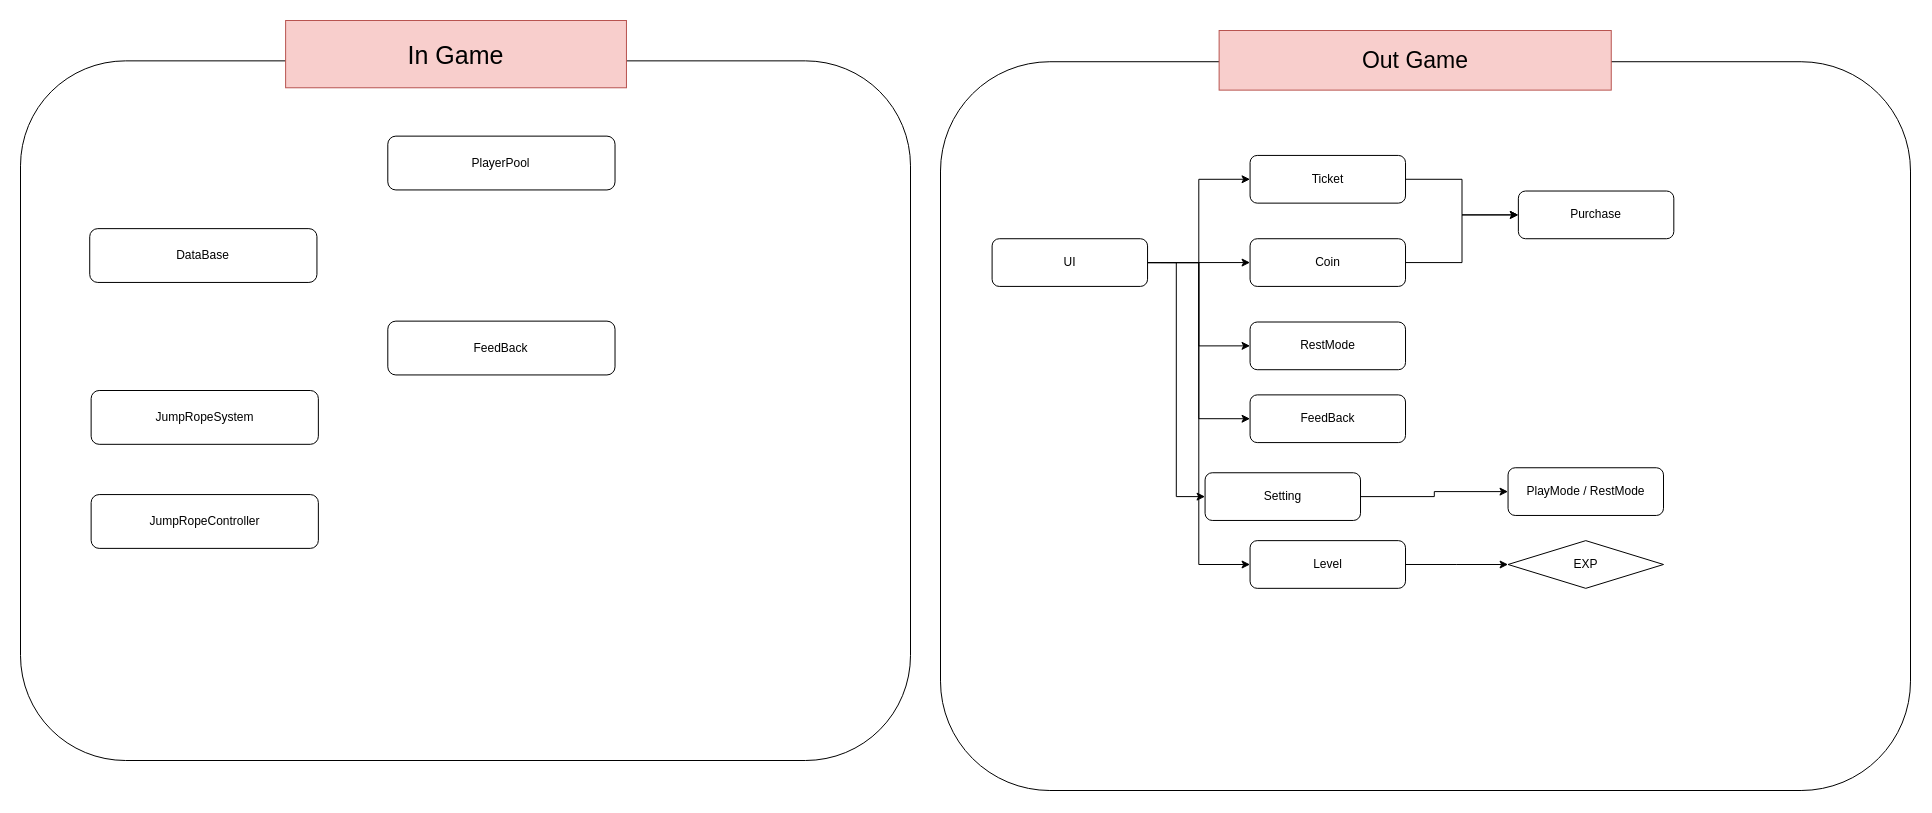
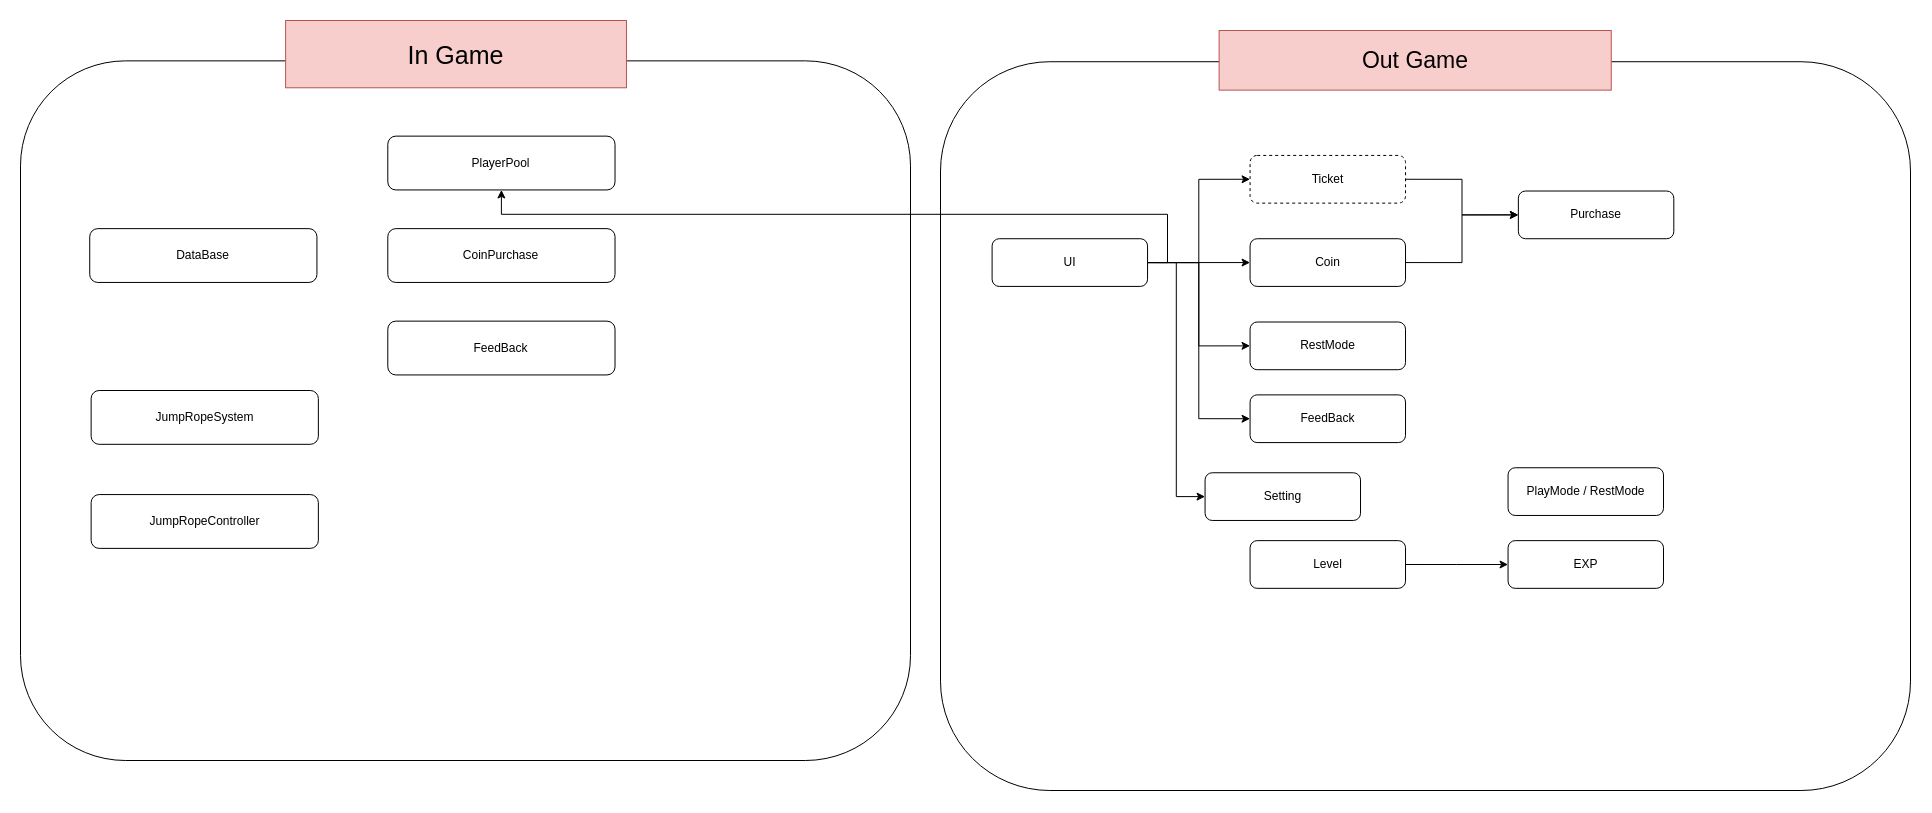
(1328, 179) -> (1328, 179)
none -> (501, 256)
(1433, 497) -> none
(1199, 514) -> (848, 214)
(1586, 564) -> (1586, 564)
